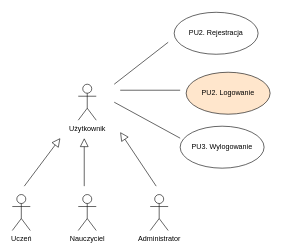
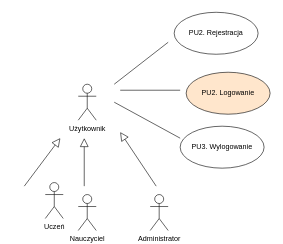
(21, 213) -> (54, 201)
